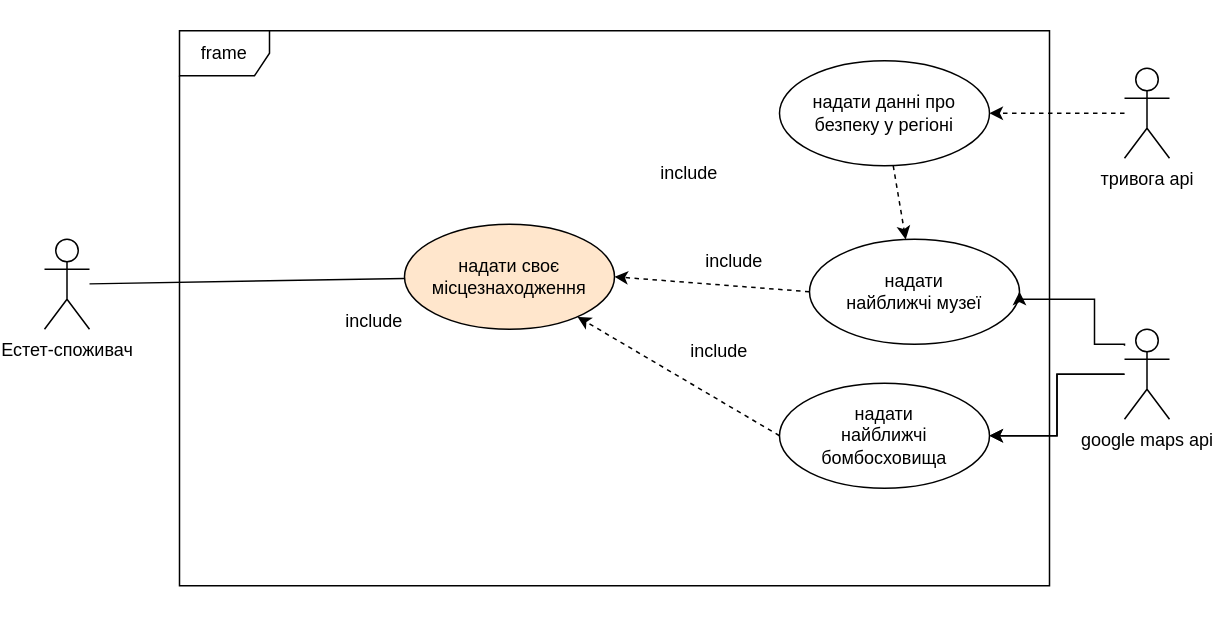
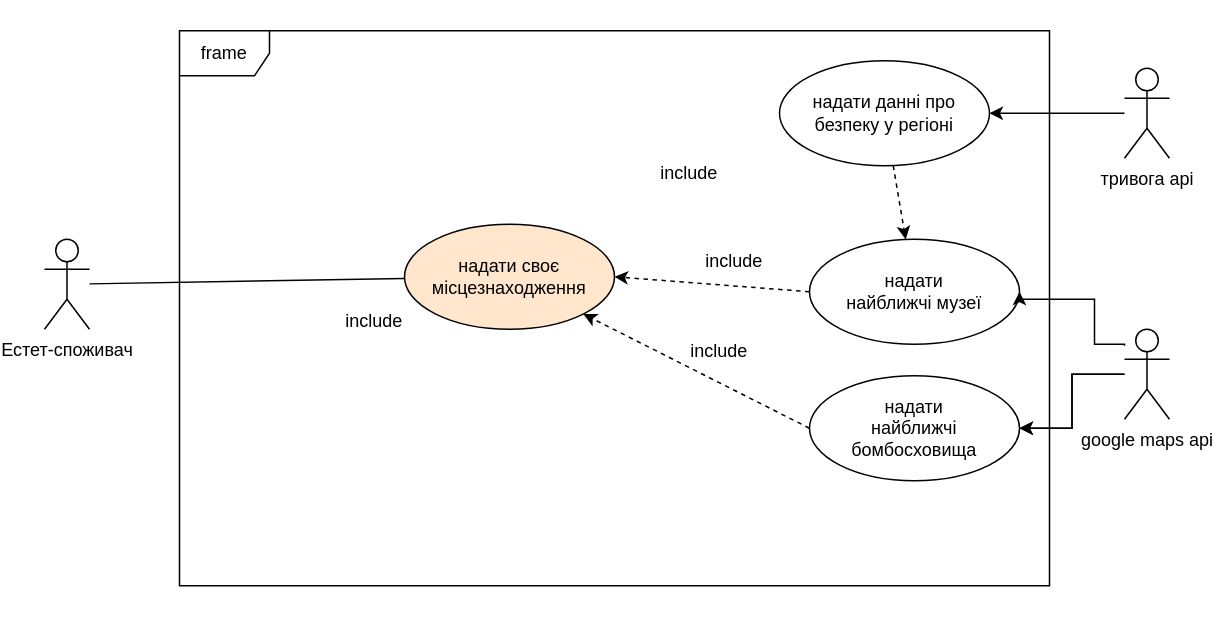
(1060, 113) -> (1060, 113)
(884, 436) -> (914, 428)
